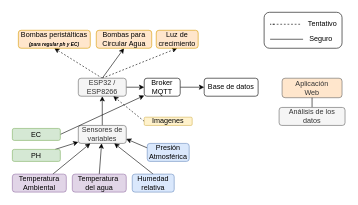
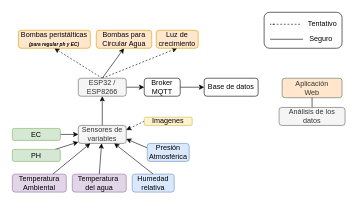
(125, 106) -> (132, 127)
(98, 117) -> (67, 135)
